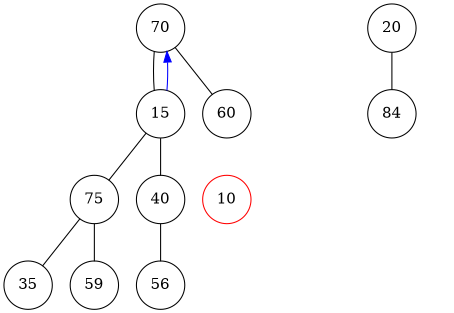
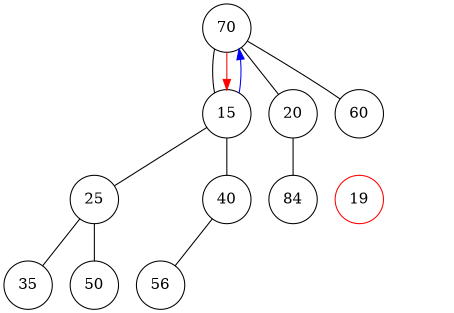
none -> (227, 66)
none -> (260, 71)
(94, 199) -> (94, 199)
(227, 199) -> (359, 199)
(94, 285) -> (94, 285)
